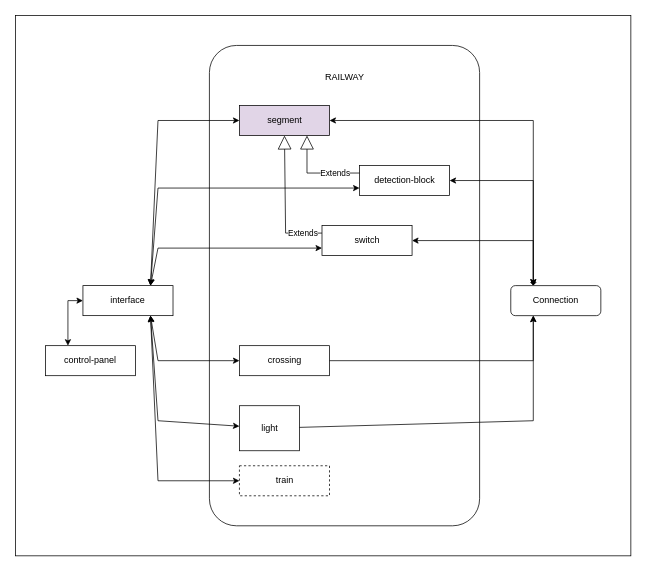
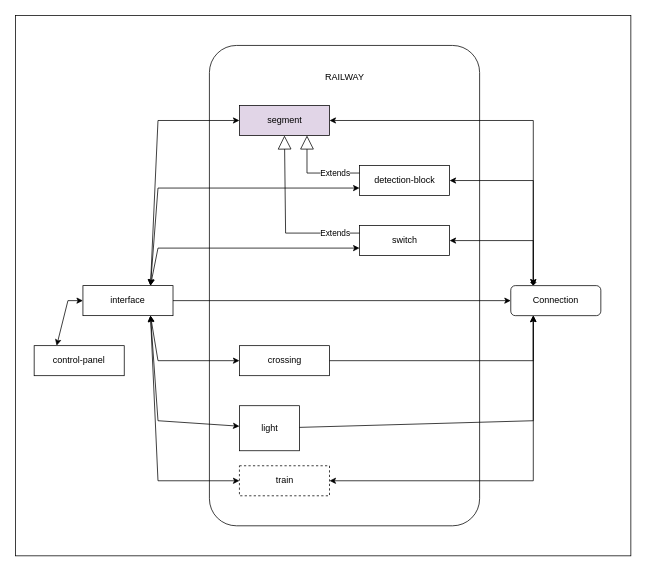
(367, 240) -> (404, 240)
none -> (339, 300)
(90, 360) -> (79, 360)
none -> (463, 480)
